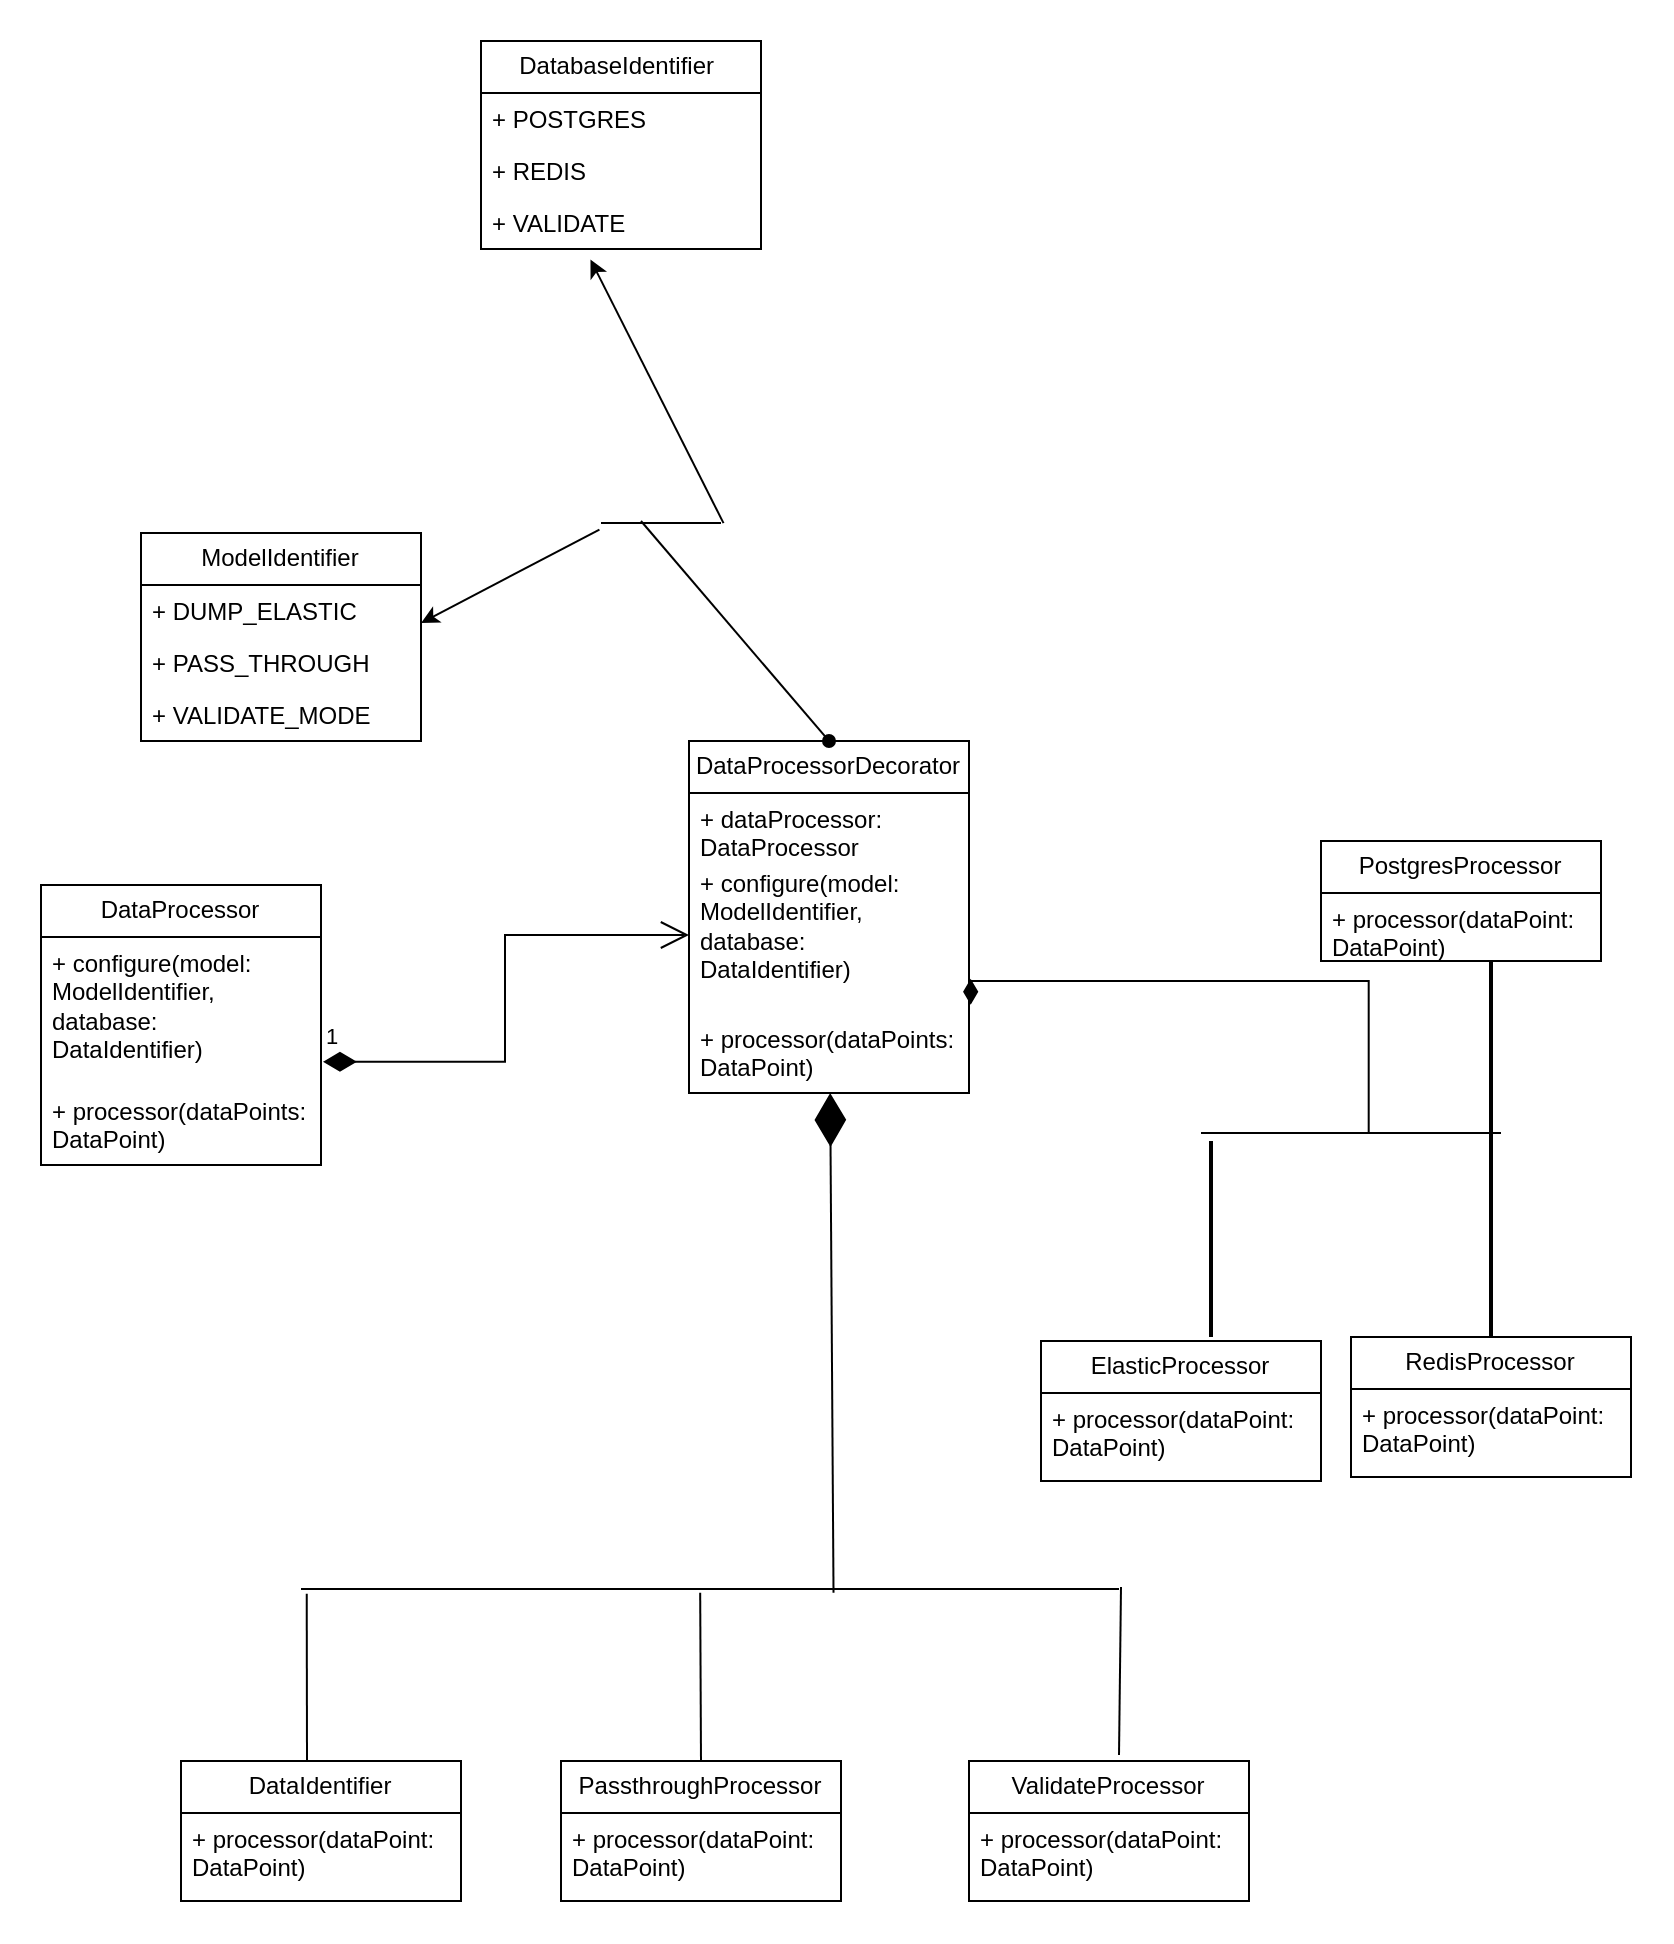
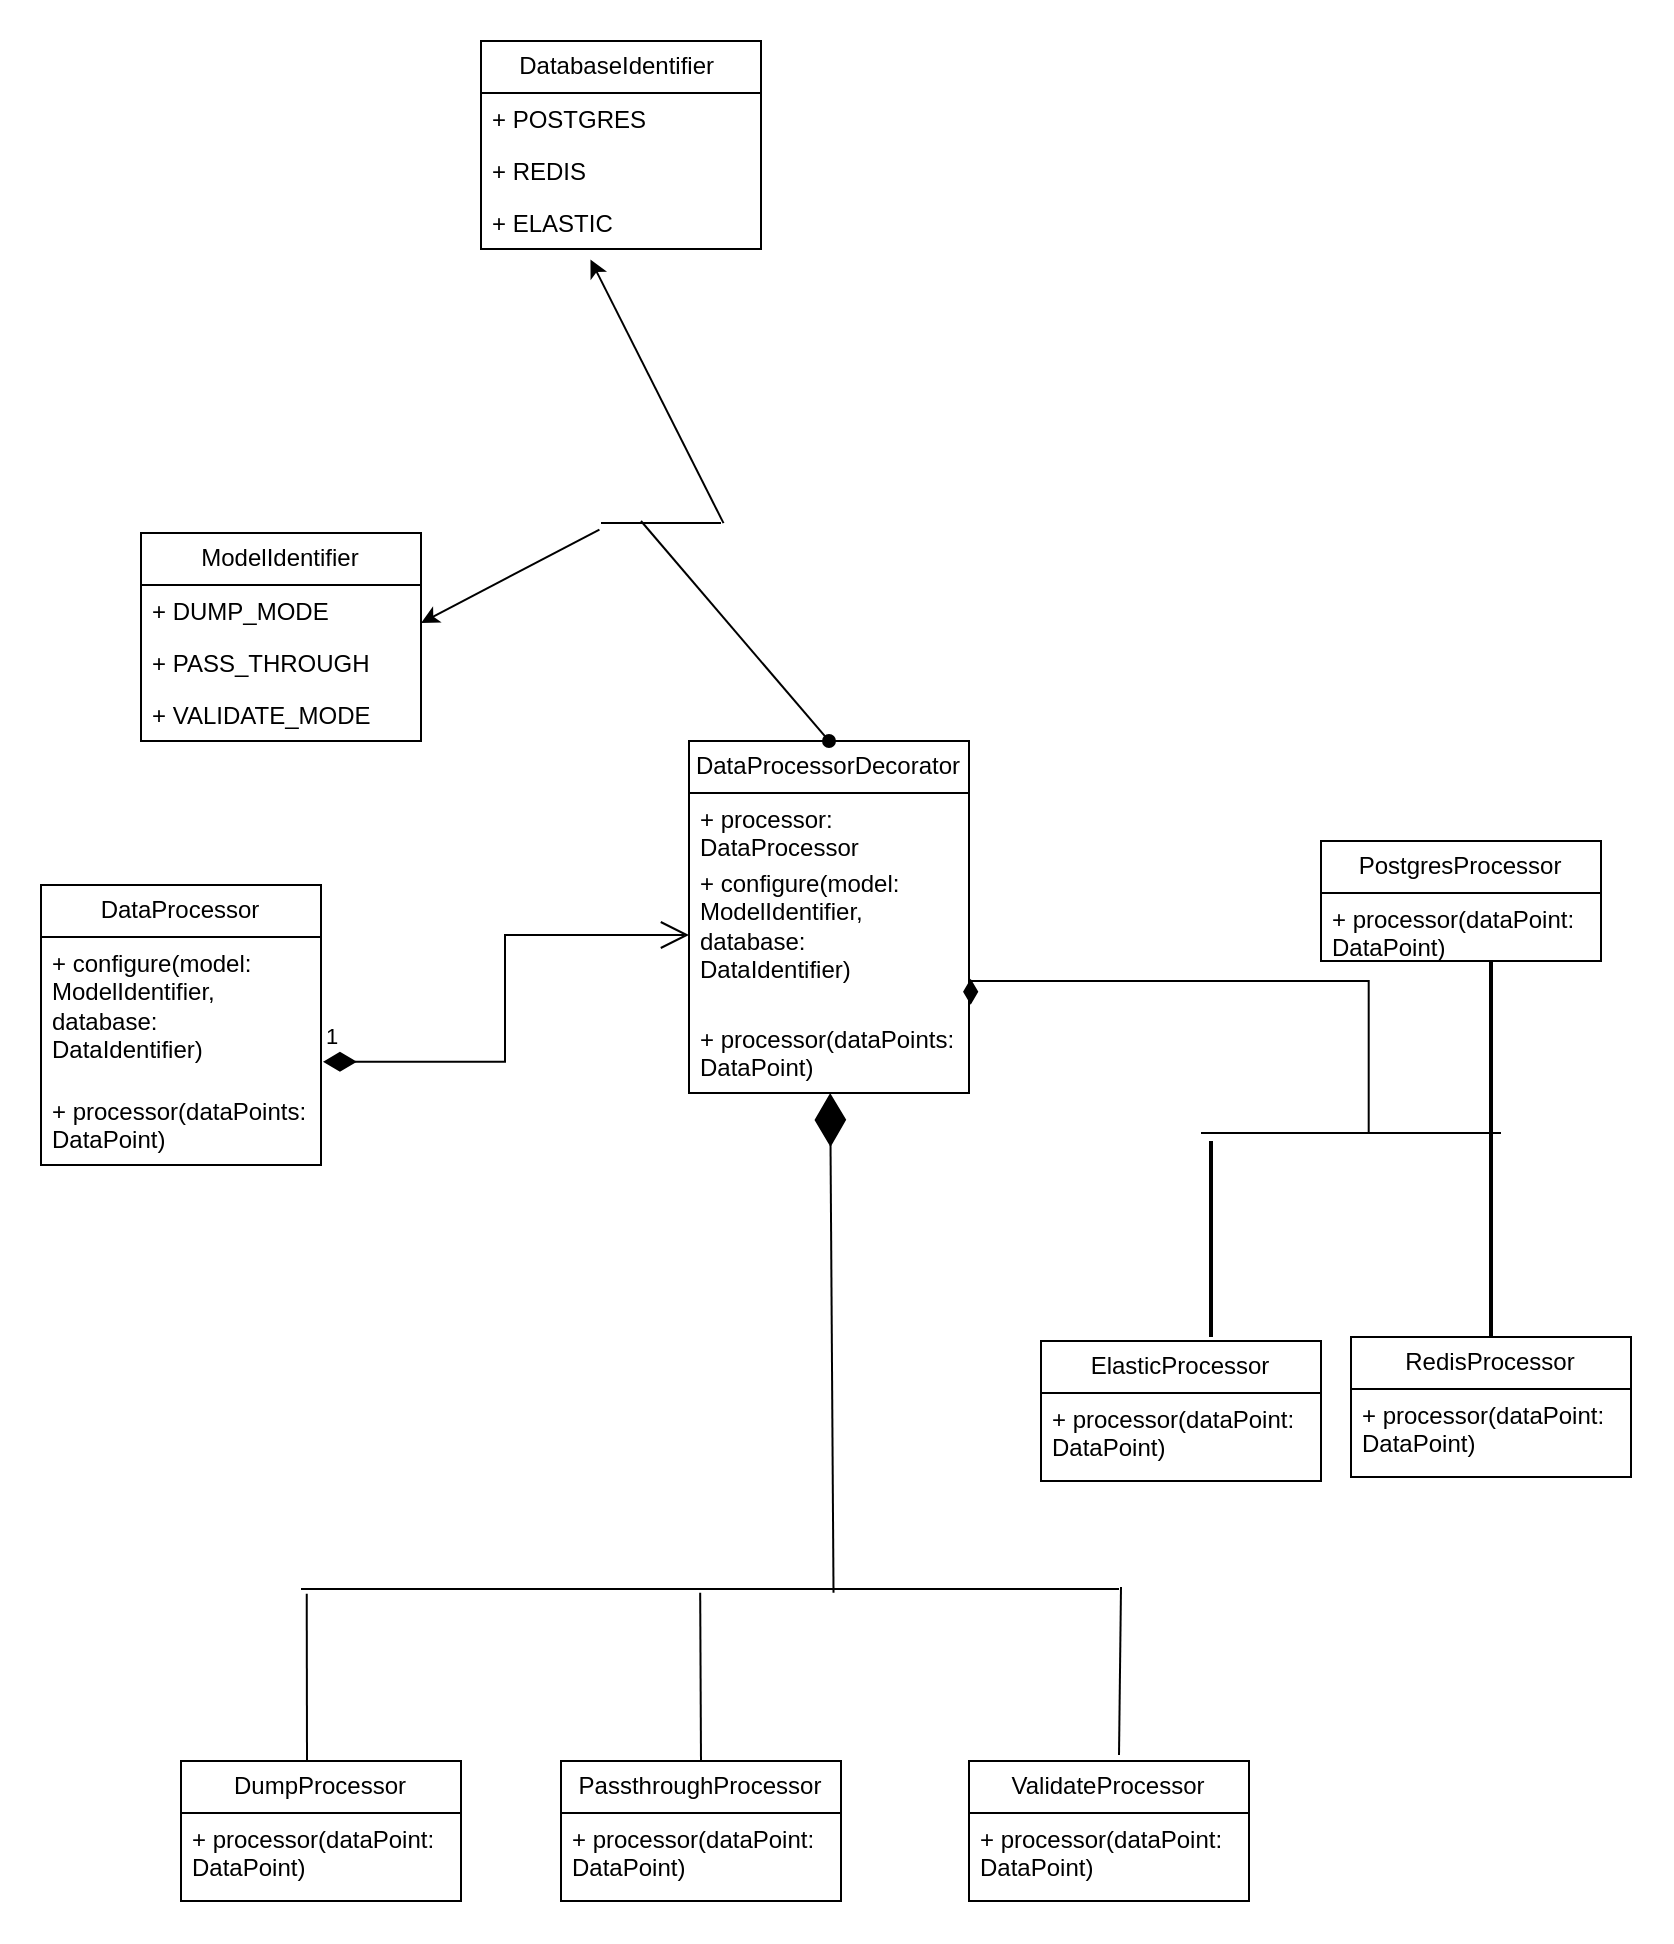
(557, 225) -> (550, 225)
(244, 613) -> (224, 613)
(831, 836) -> (831, 836)
(321, 1787) -> (321, 1787)
